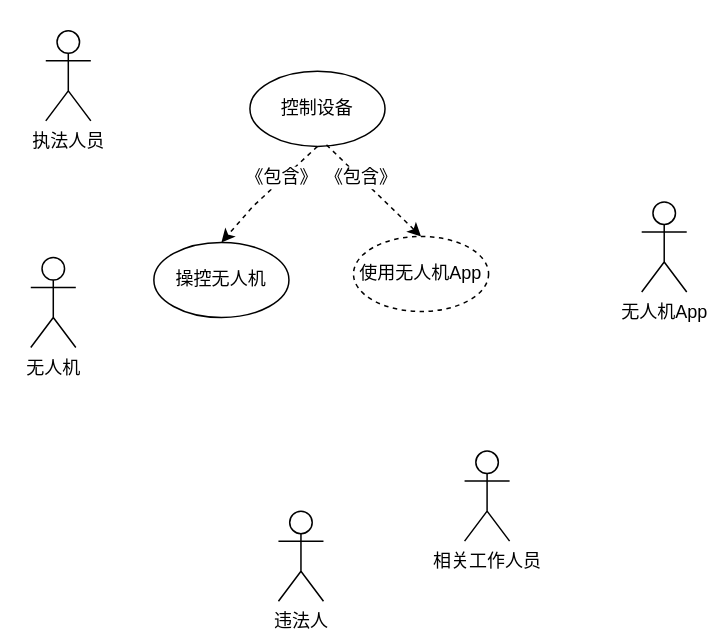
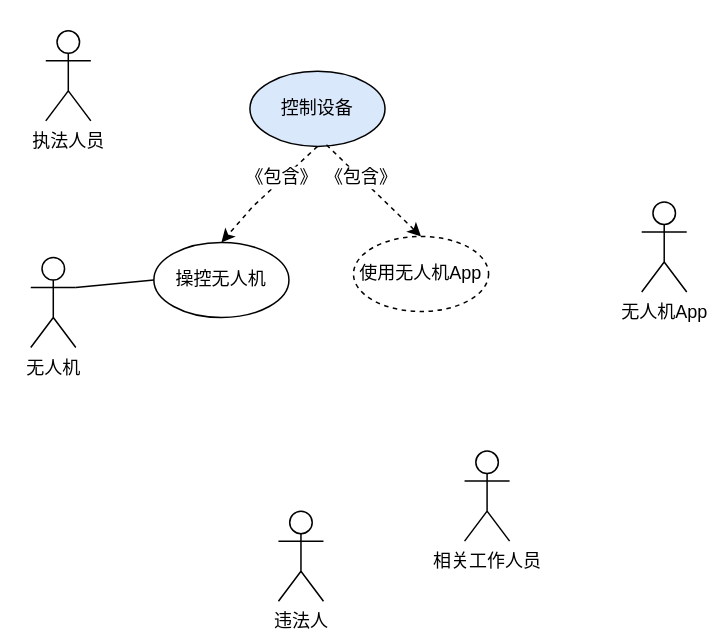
(317, 109) -> (317, 109)
none -> (115, 283)
